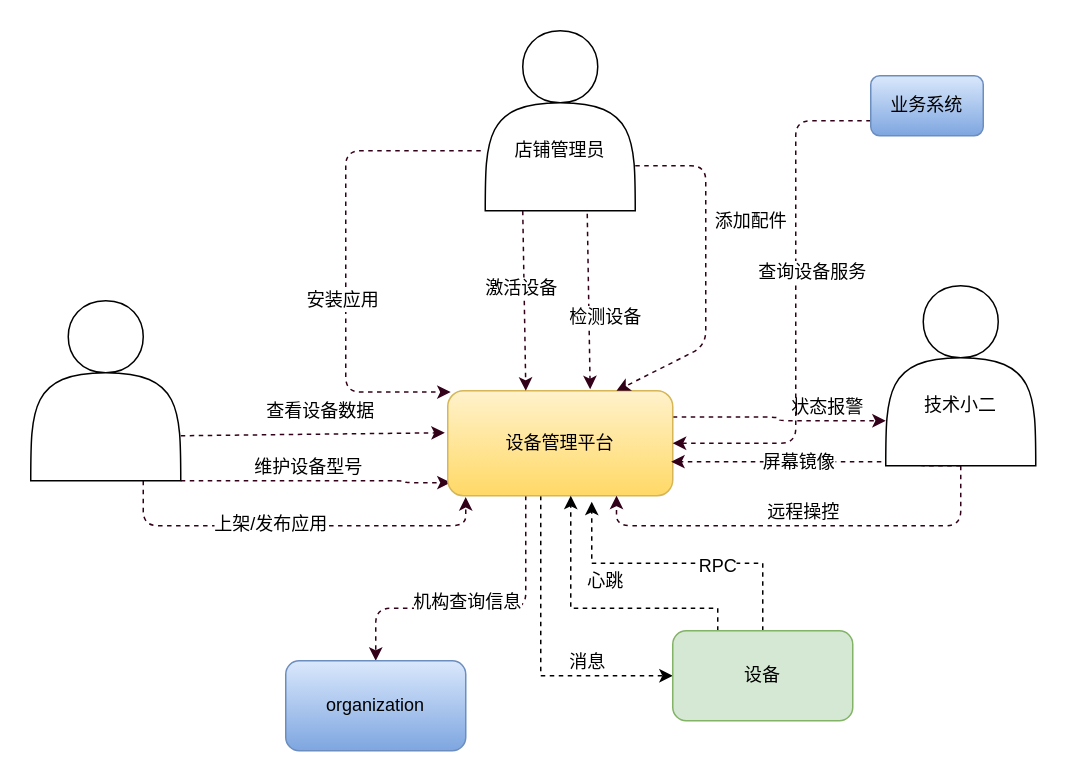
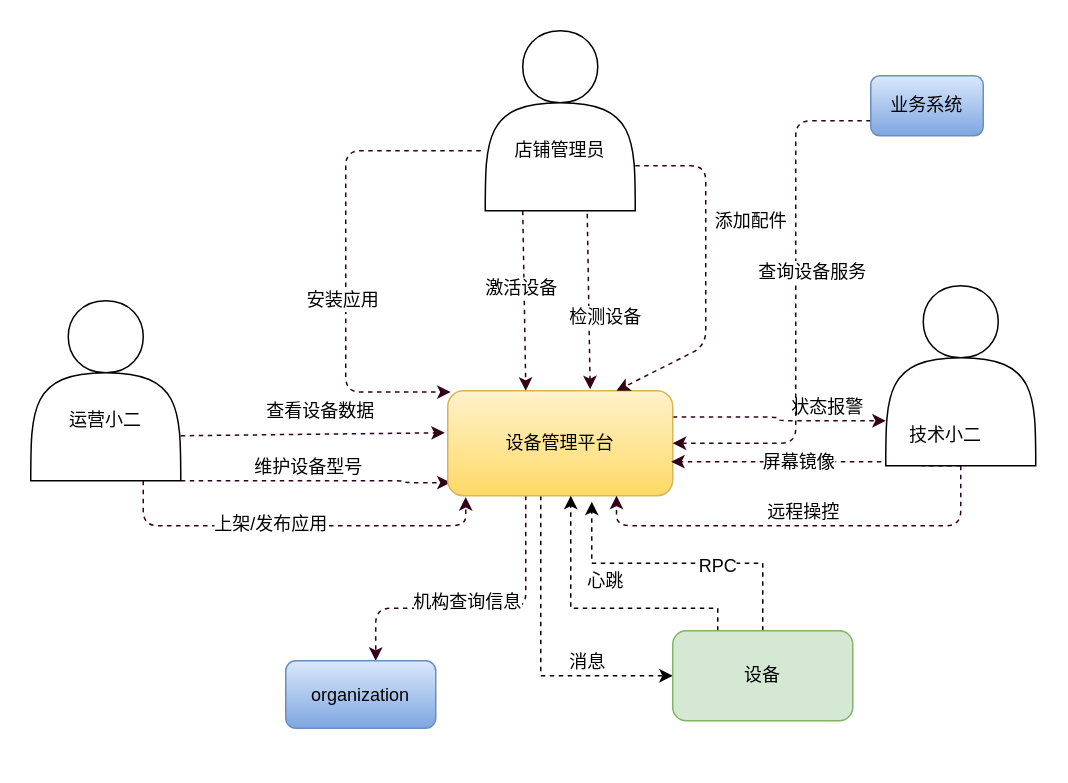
(961, 406) -> (946, 436)
none -> (106, 421)
(376, 706) -> (361, 695)
